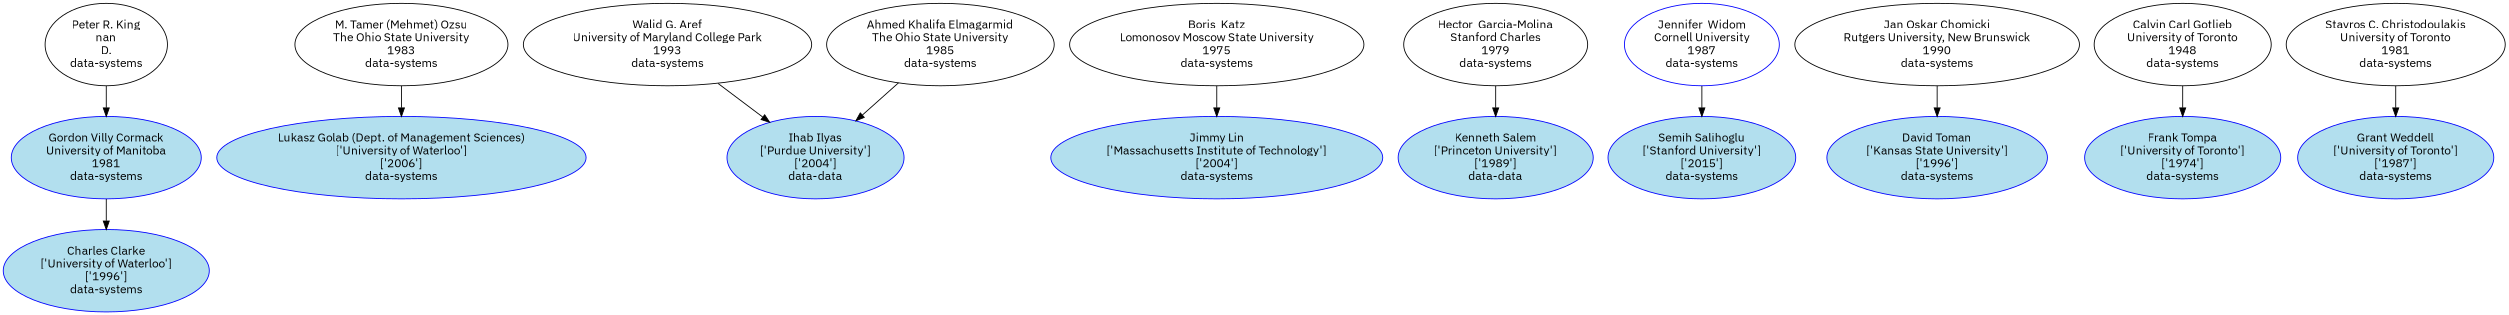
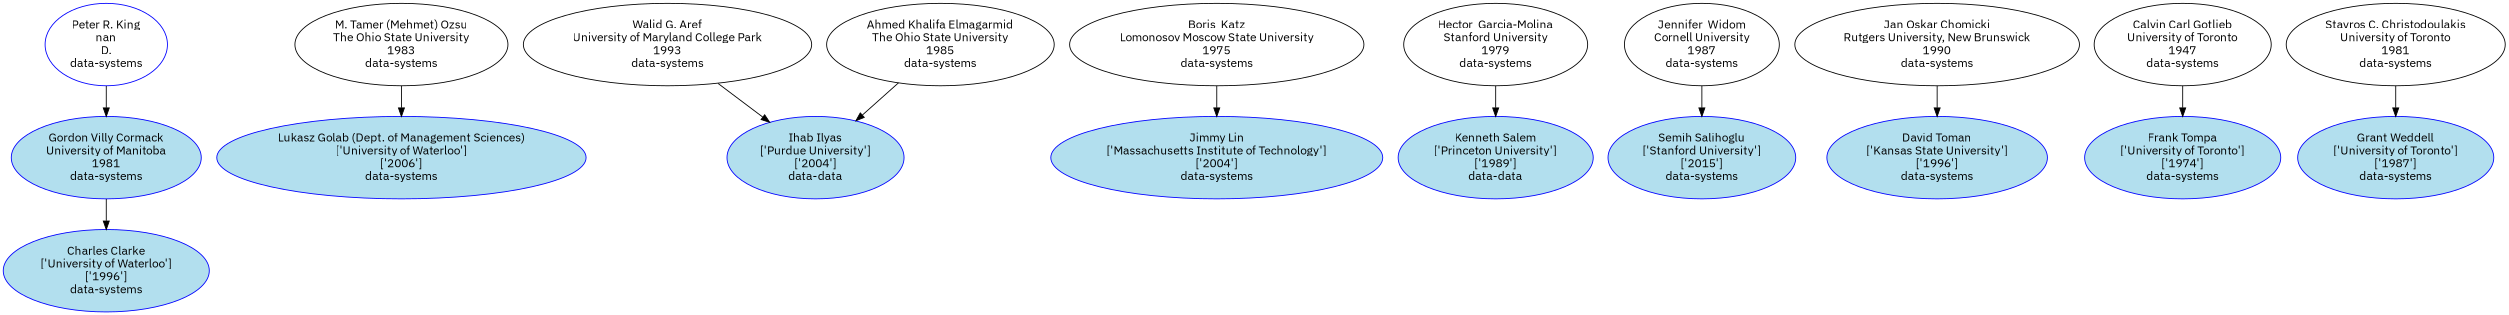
(106, 45) -> (106, 45)
(1496, 45) -> (1496, 45)
(1702, 45) -> (1702, 45)
(2183, 45) -> (2183, 45)
